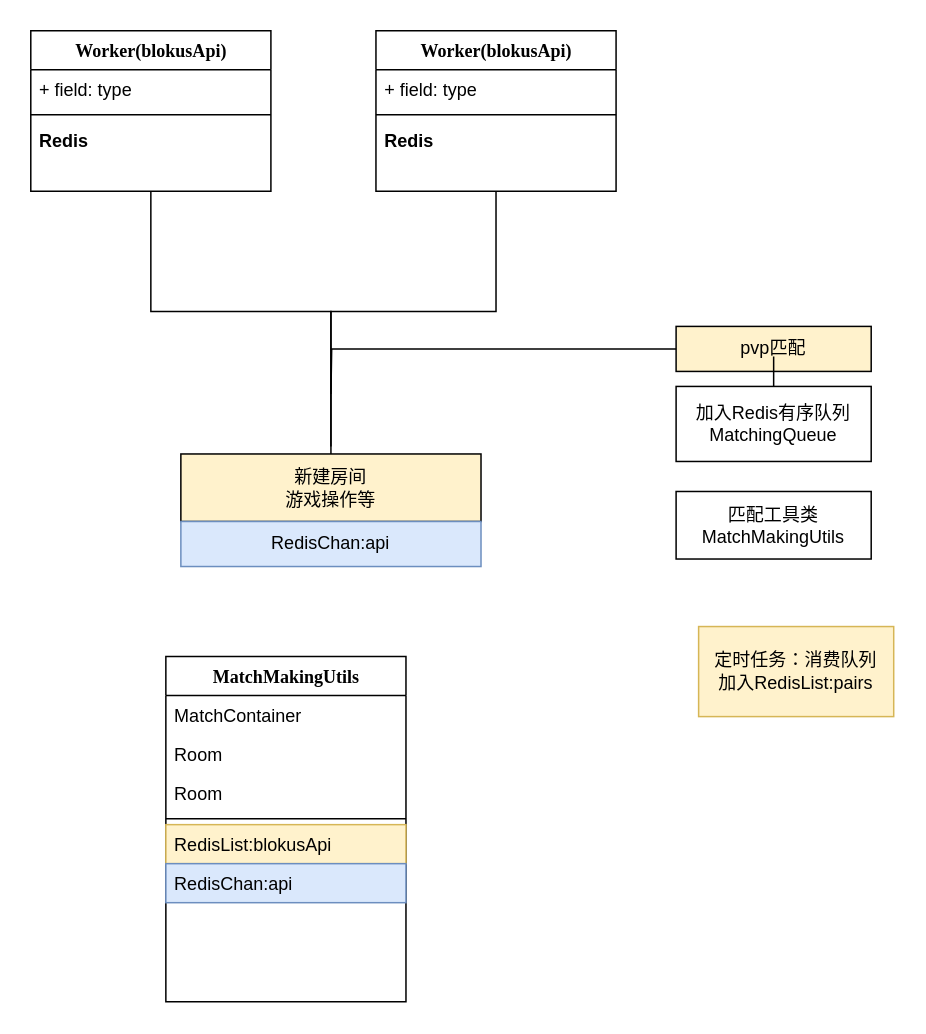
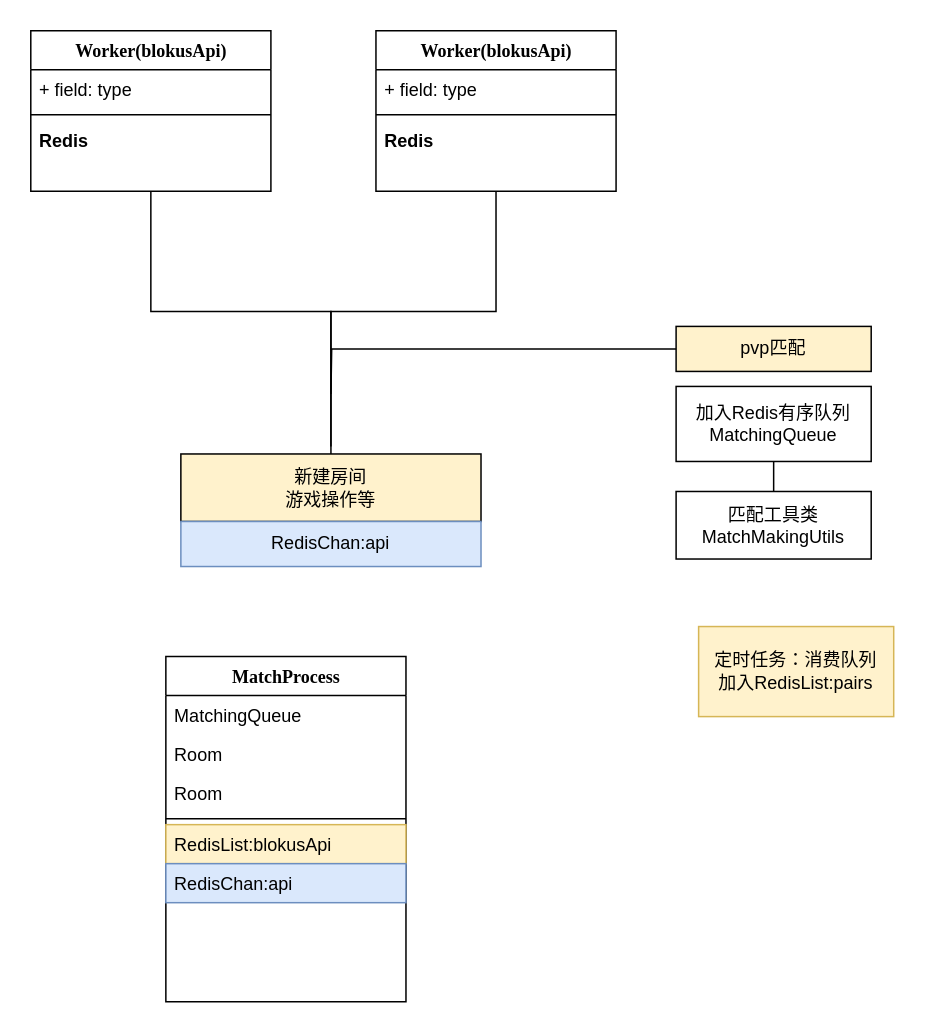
(773, 356) -> (773, 476)
(287, 678) -> (287, 678)
(243, 717) -> (238, 717)
